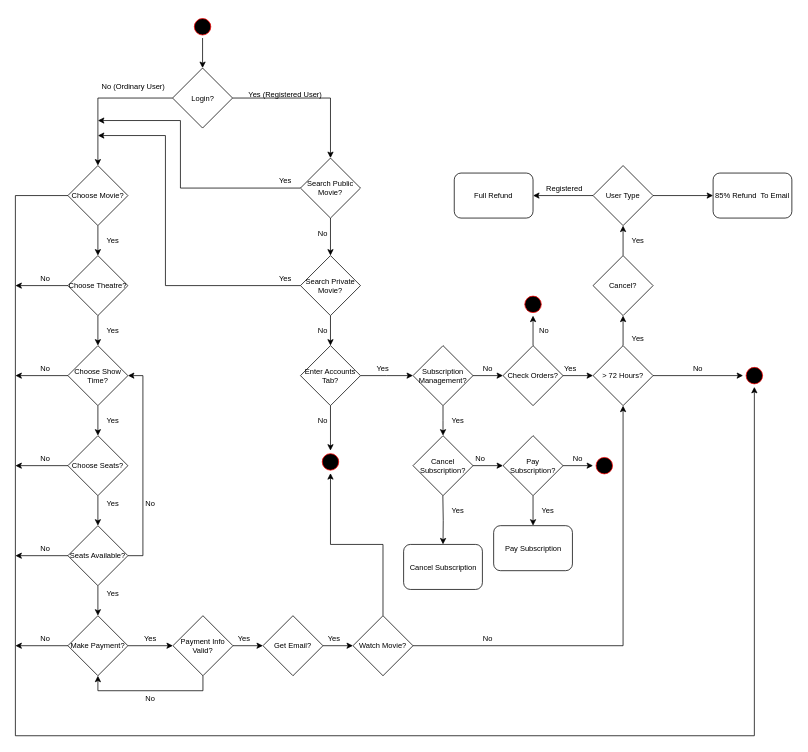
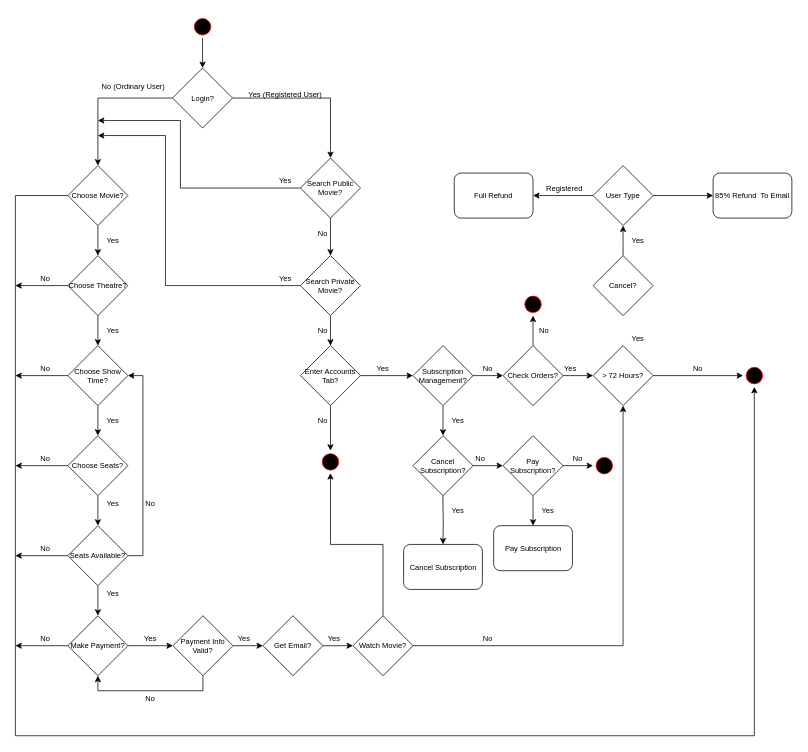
(623, 322) -> none
